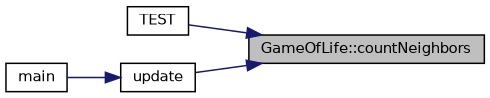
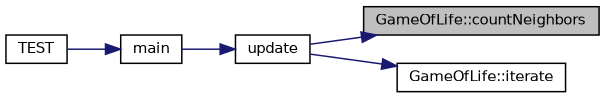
(218, 29) -> (86, 49)
none -> (481, 77)
